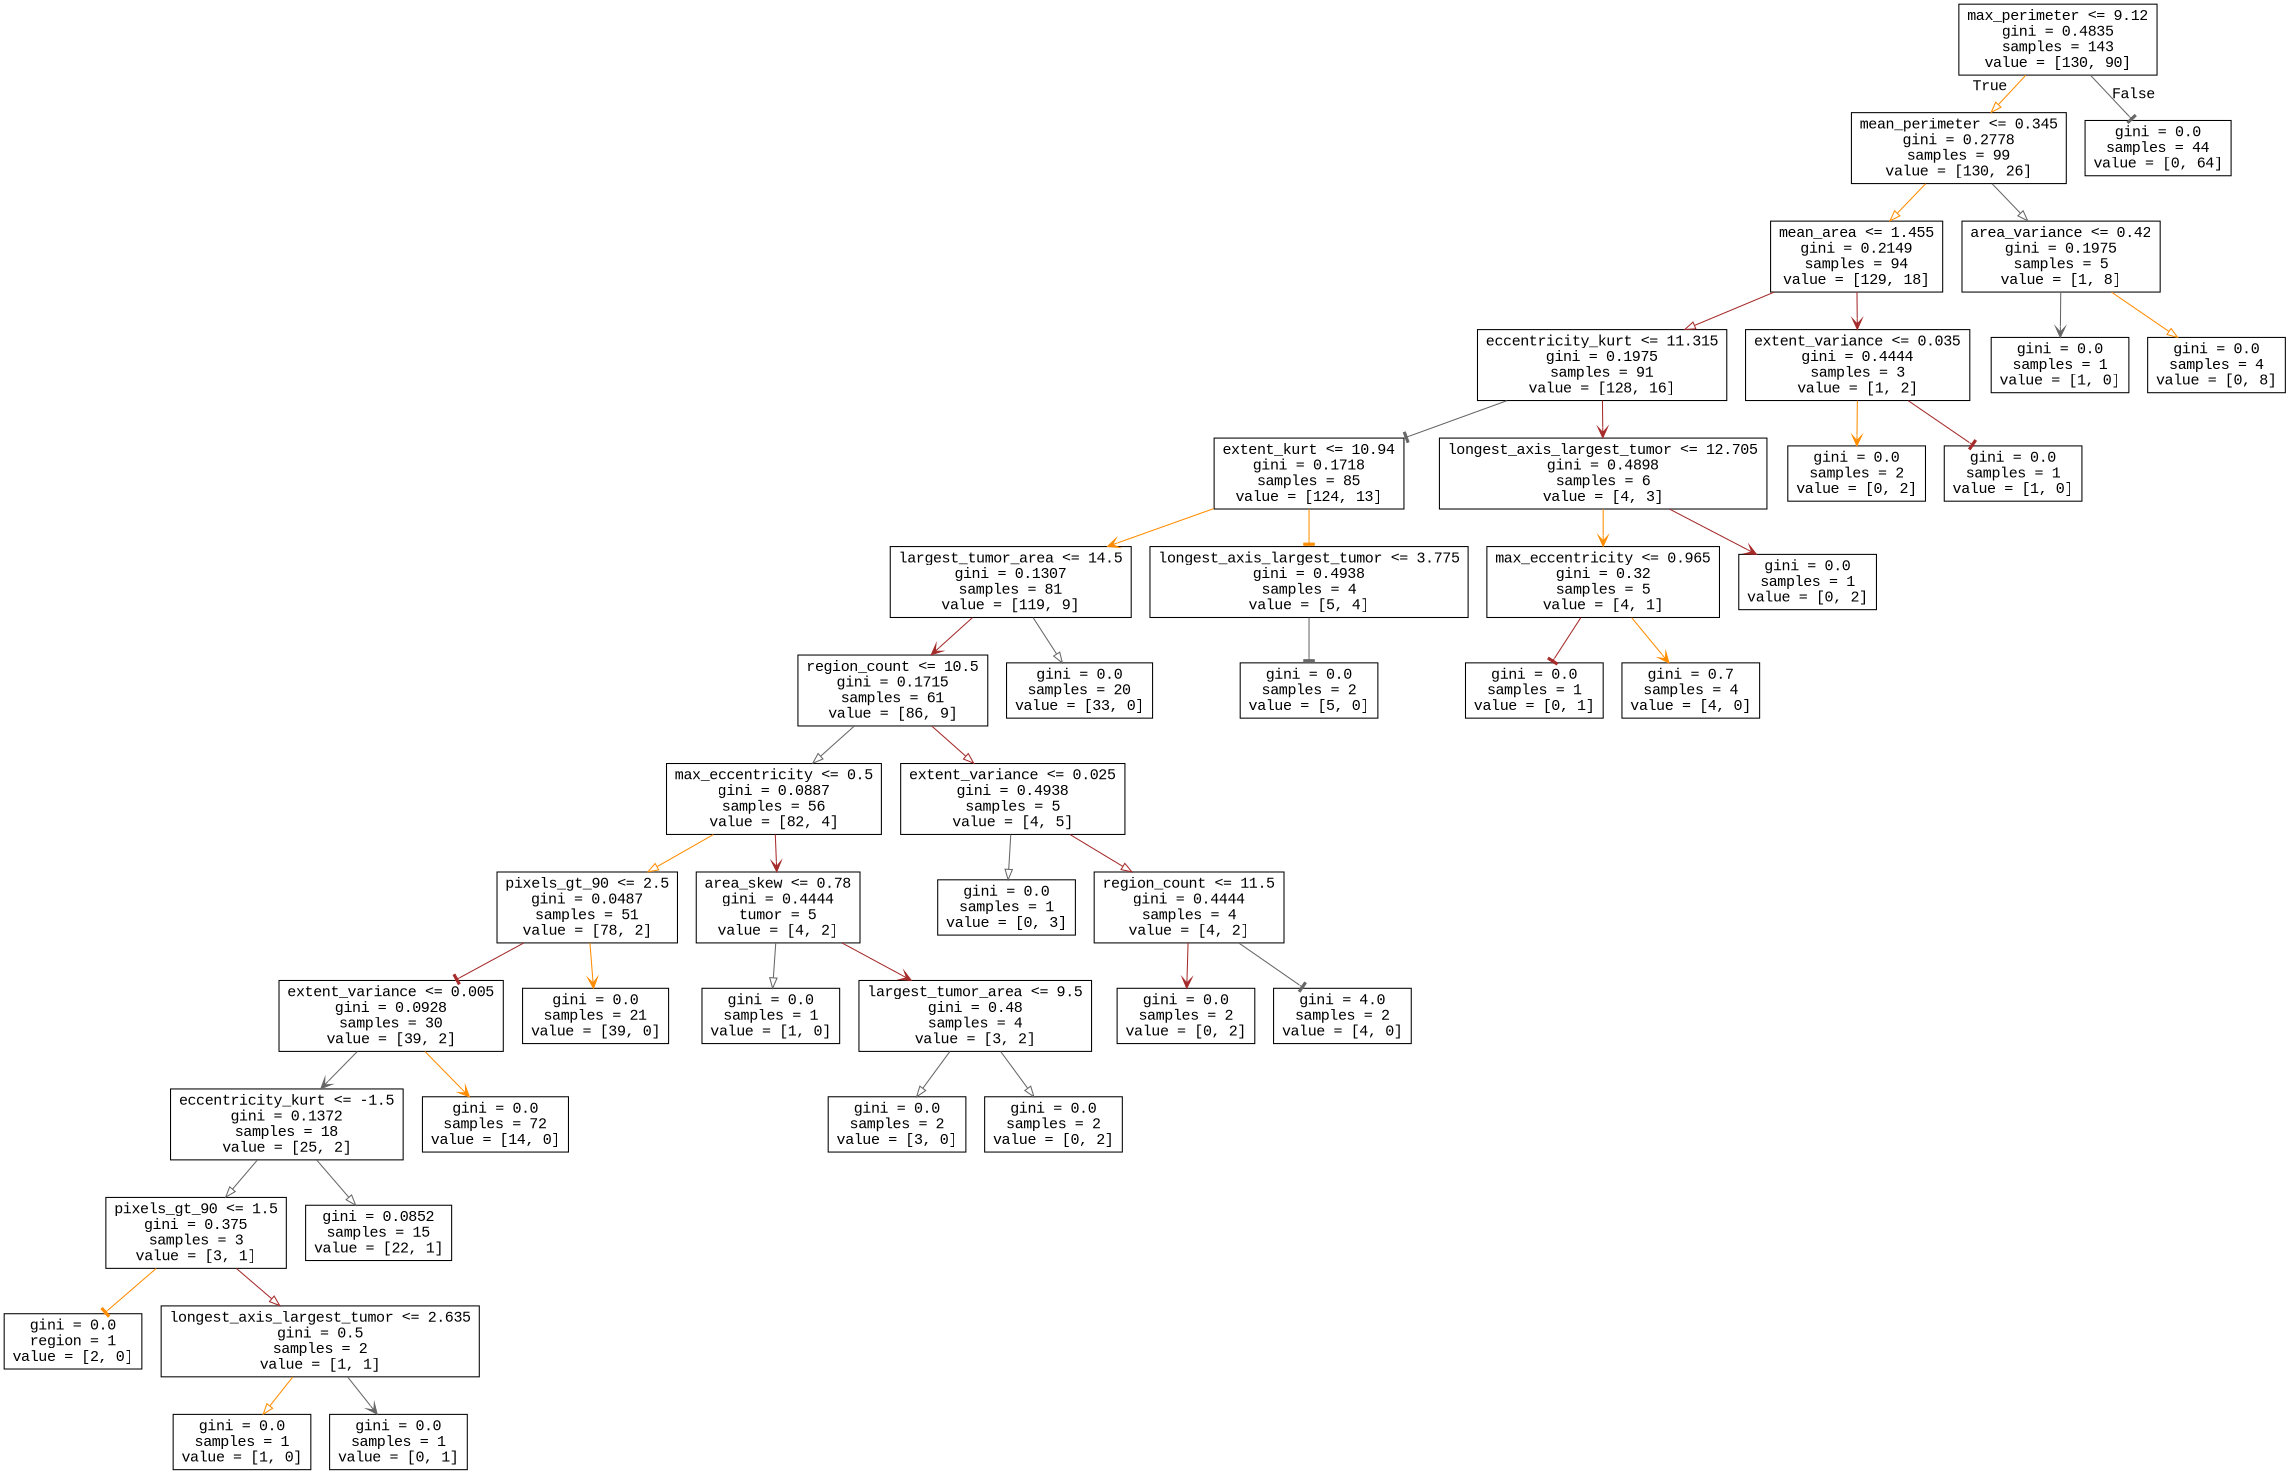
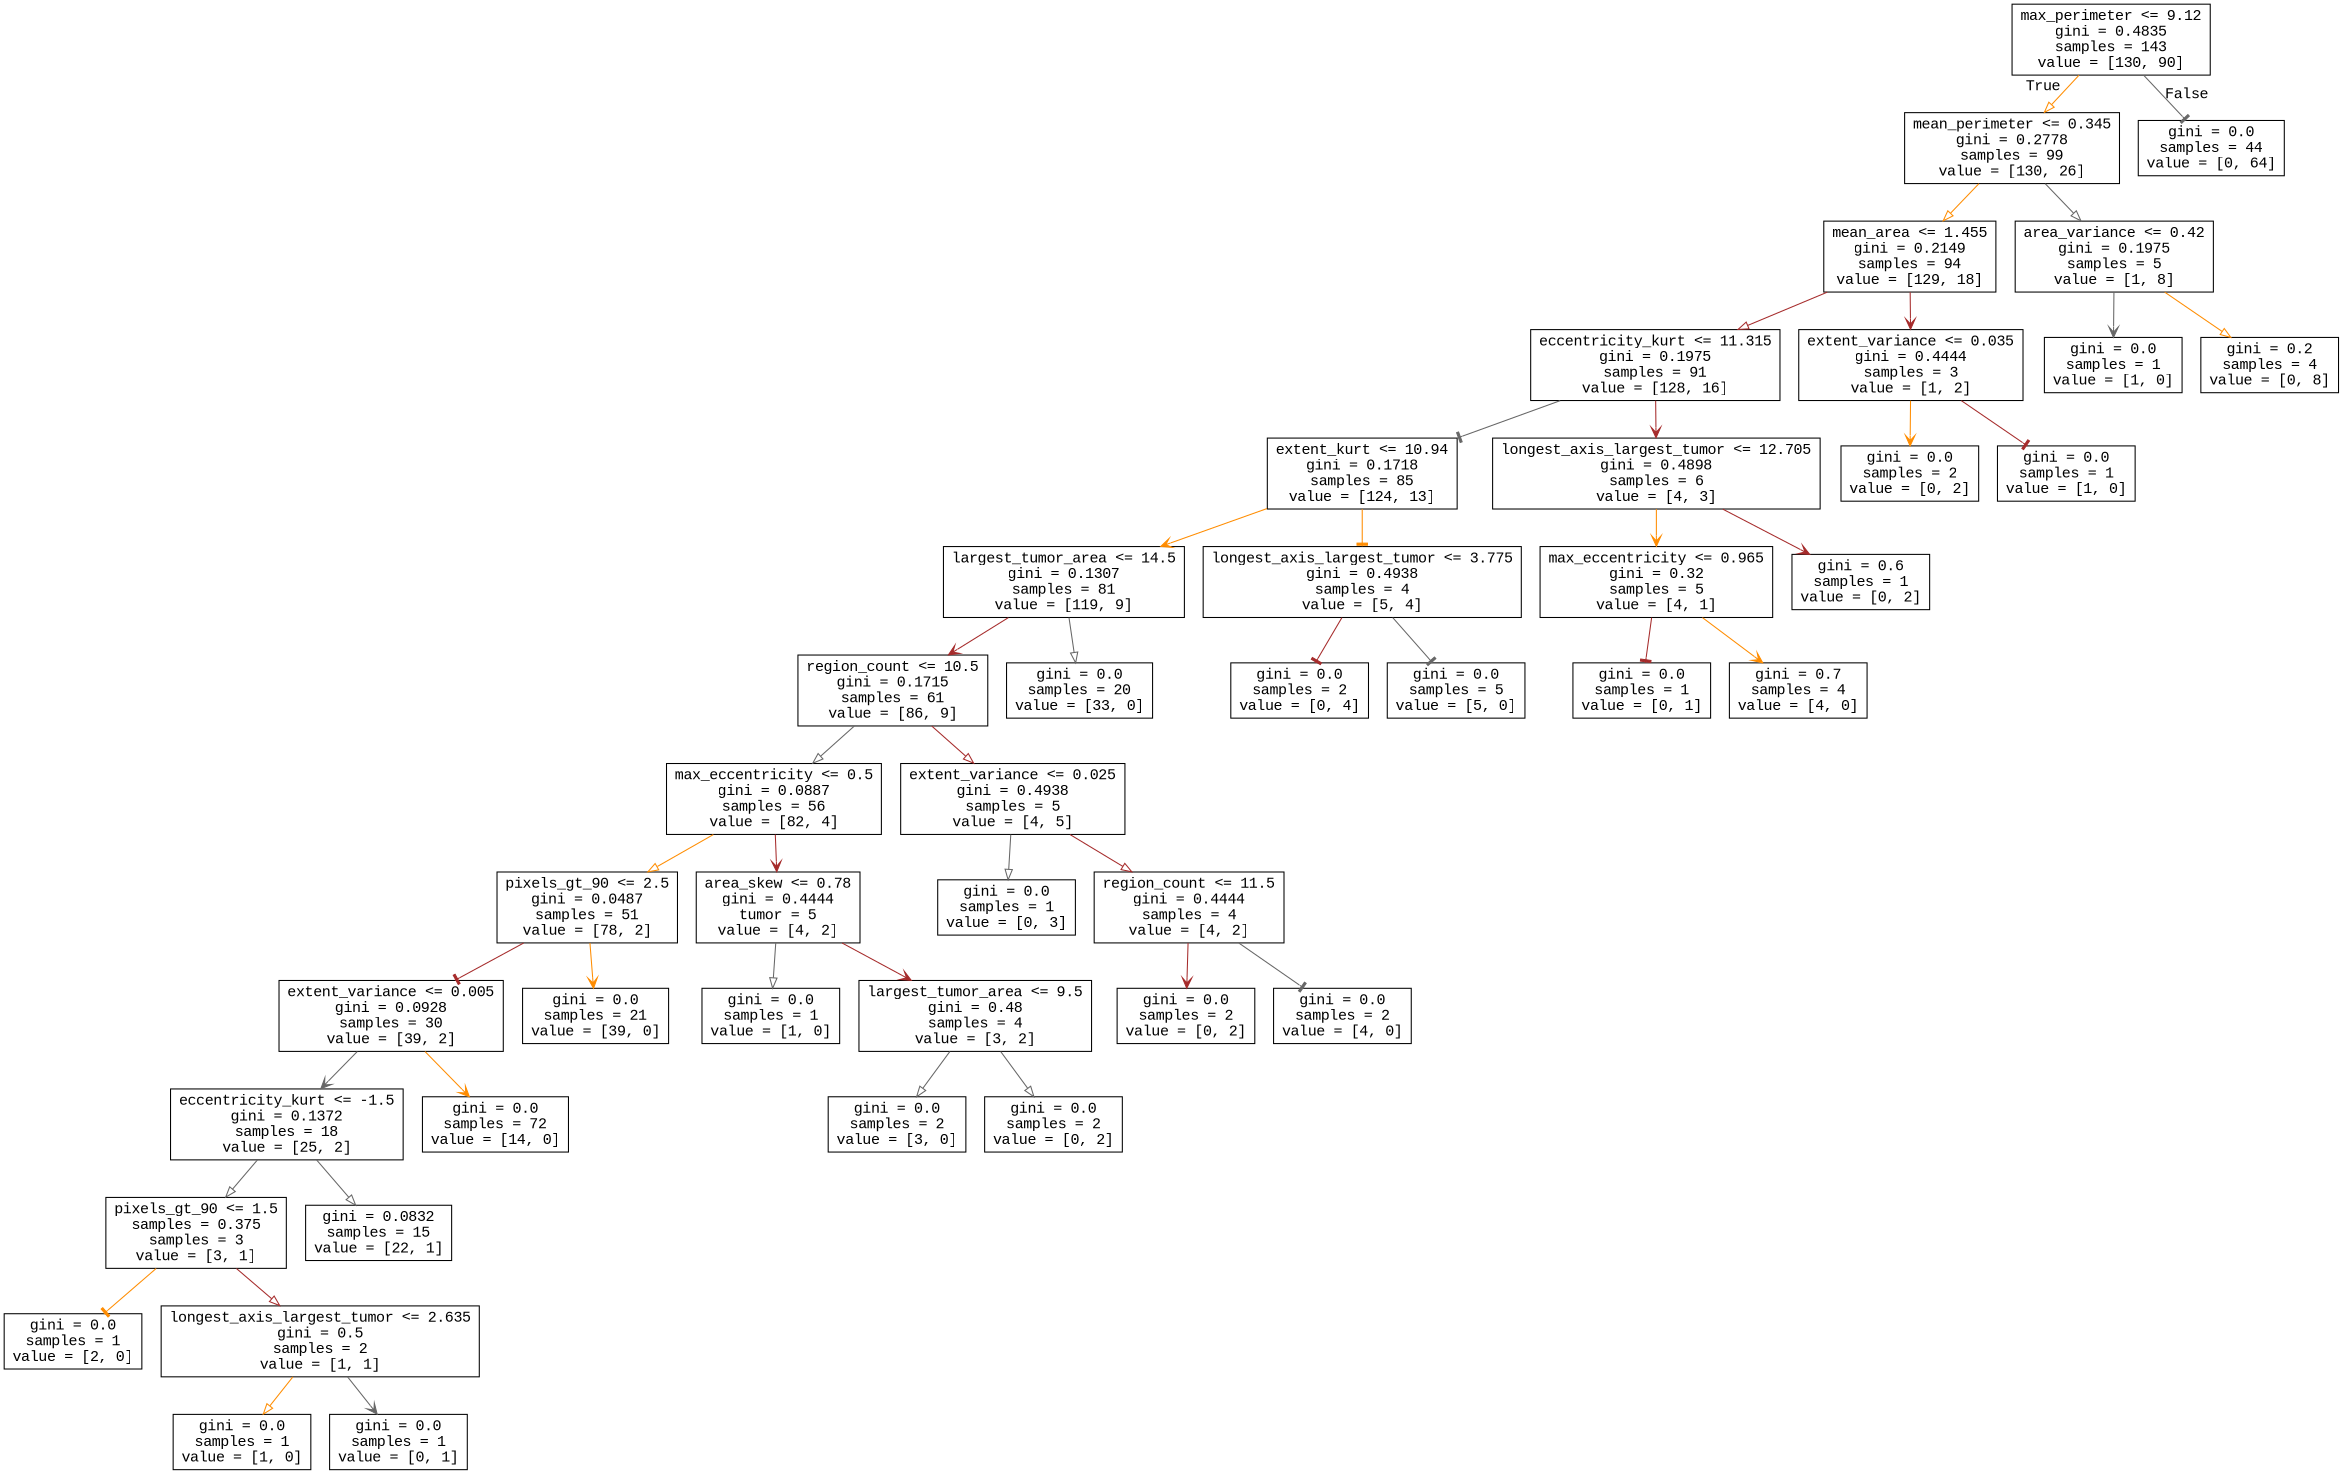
(2216, 365) -> (2270, 365)
(1808, 582) -> (1861, 582)
none -> (1300, 691)
(1309, 691) -> (1456, 691)
(1342, 1016) -> (1342, 1016)
(196, 1233) -> (196, 1233)
(379, 1233) -> (379, 1233)
(73, 1341) -> (73, 1341)
